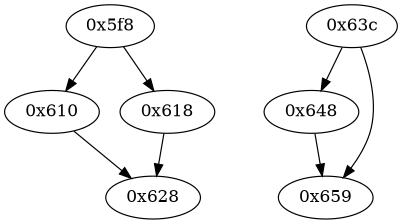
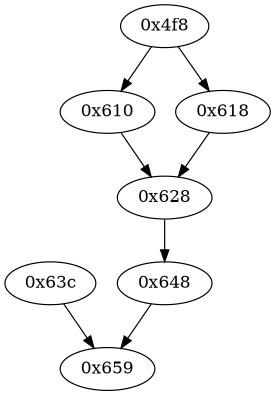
(110, 26) -> (165, 26)
(334, 64) -> (165, 235)
